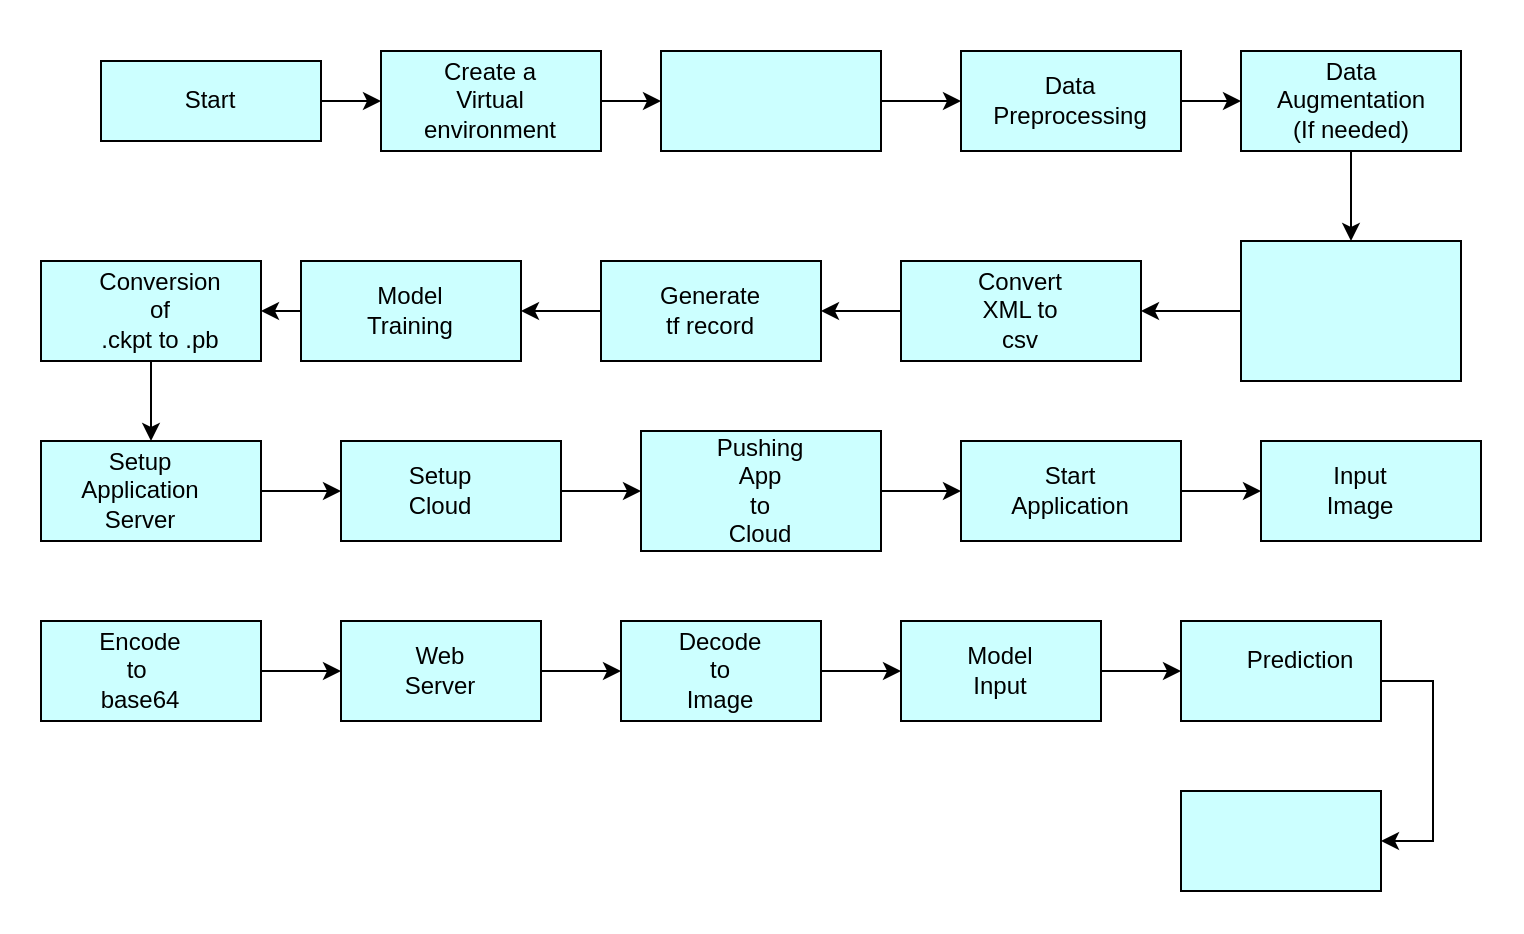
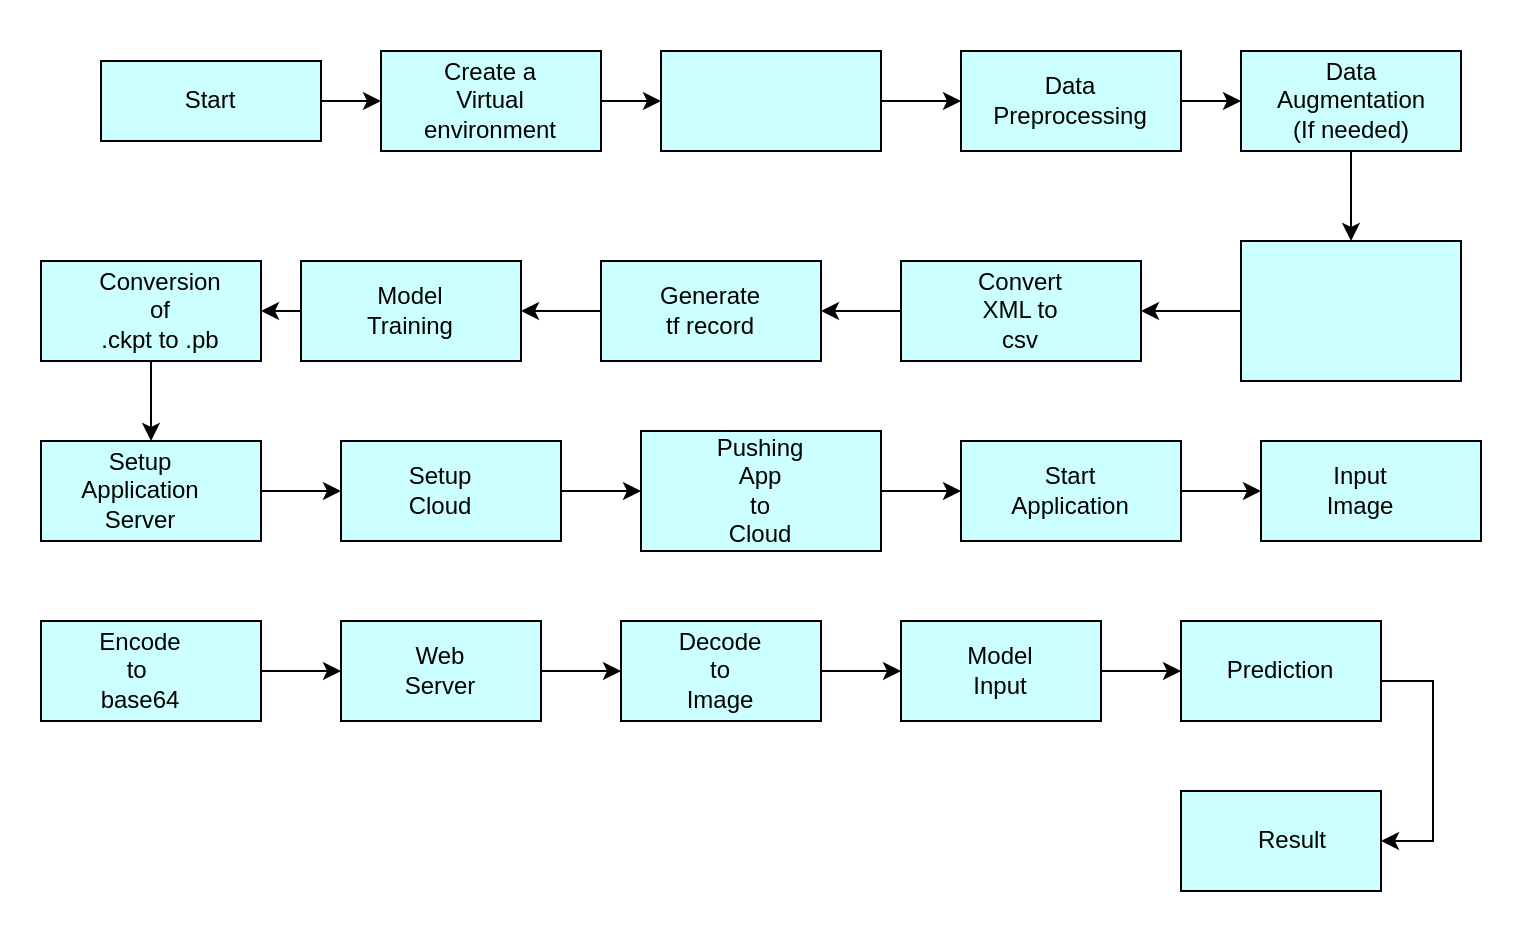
(1301, 661) -> (1281, 671)
none -> (1292, 841)
